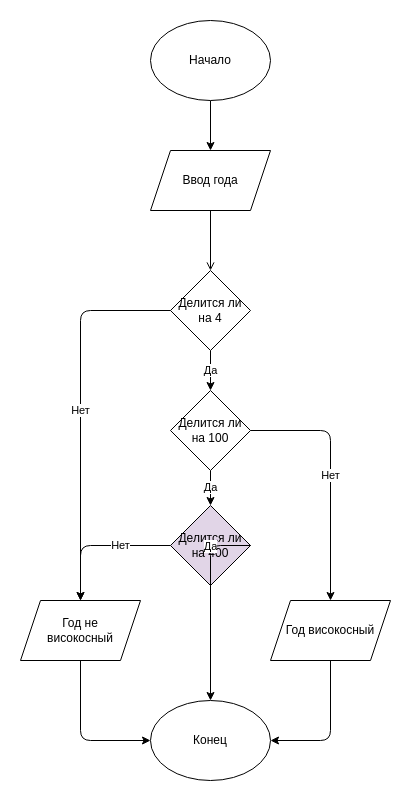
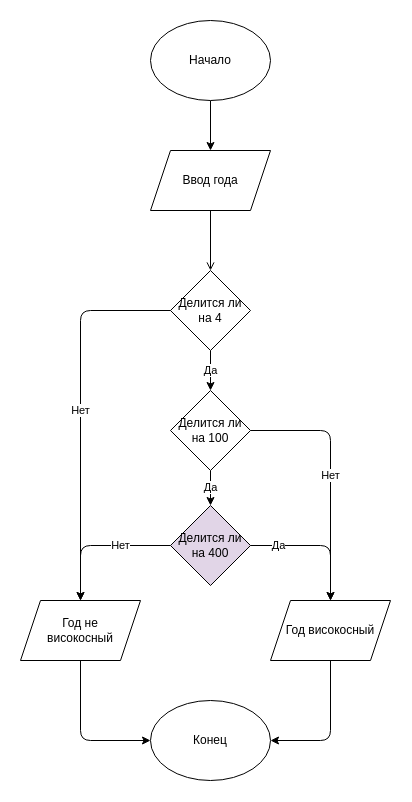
(211, 605) -> (288, 546)
